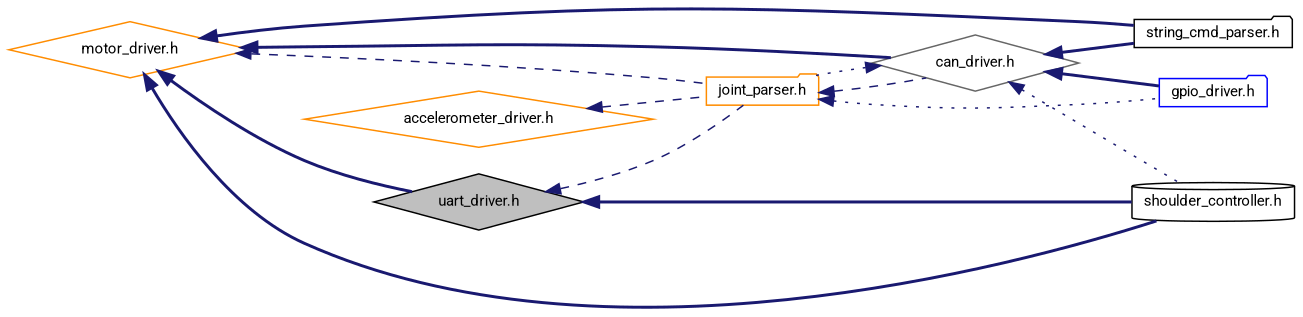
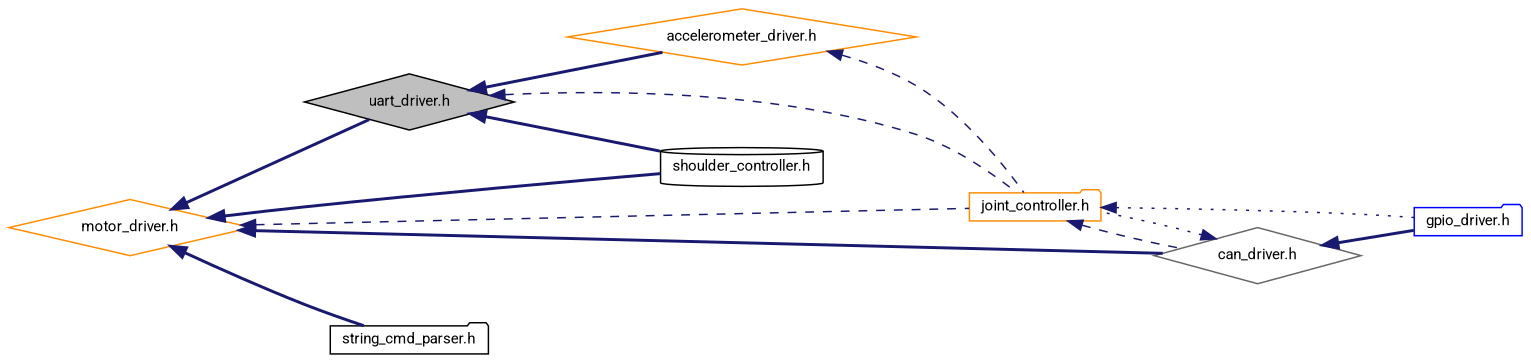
(1098, 48) -> none
none -> (574, 70)
(763, 91) -> (1035, 207)
(1100, 136) -> none
